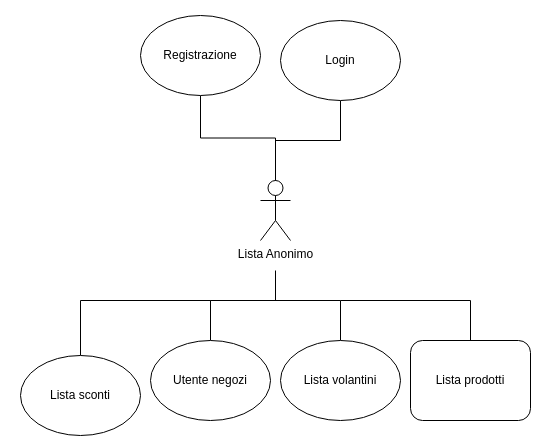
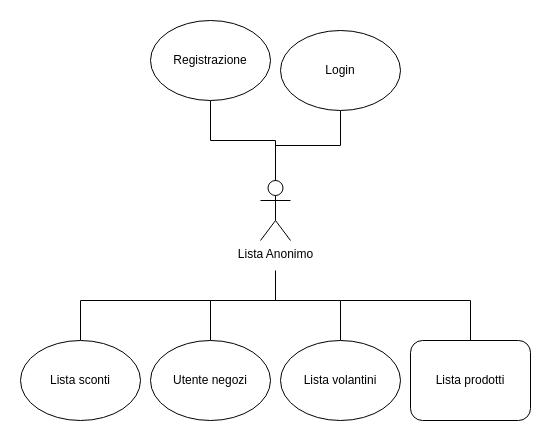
(201, 56) -> (211, 61)
(341, 61) -> (341, 71)
(81, 396) -> (81, 381)
